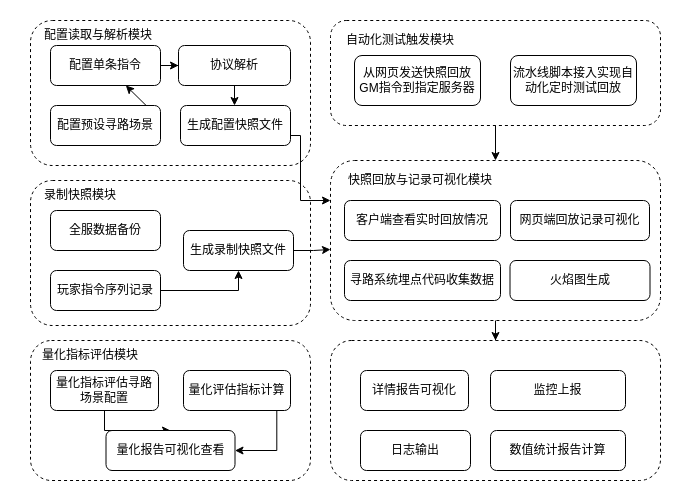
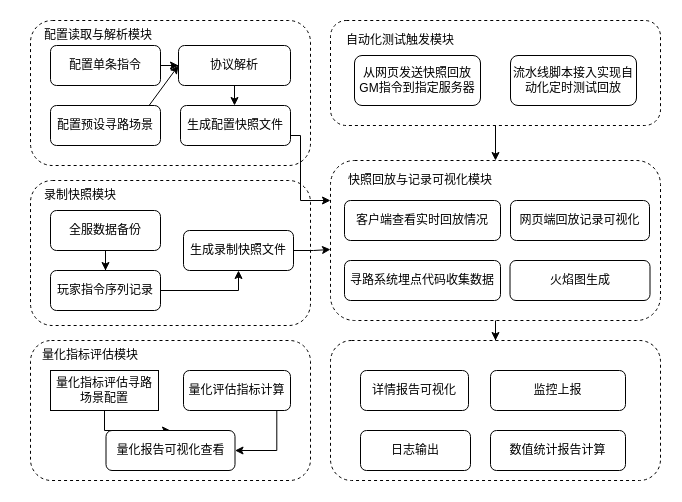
(139, 99) -> (162, 88)
none -> (106, 265)
(105, 391) -> (105, 391)
